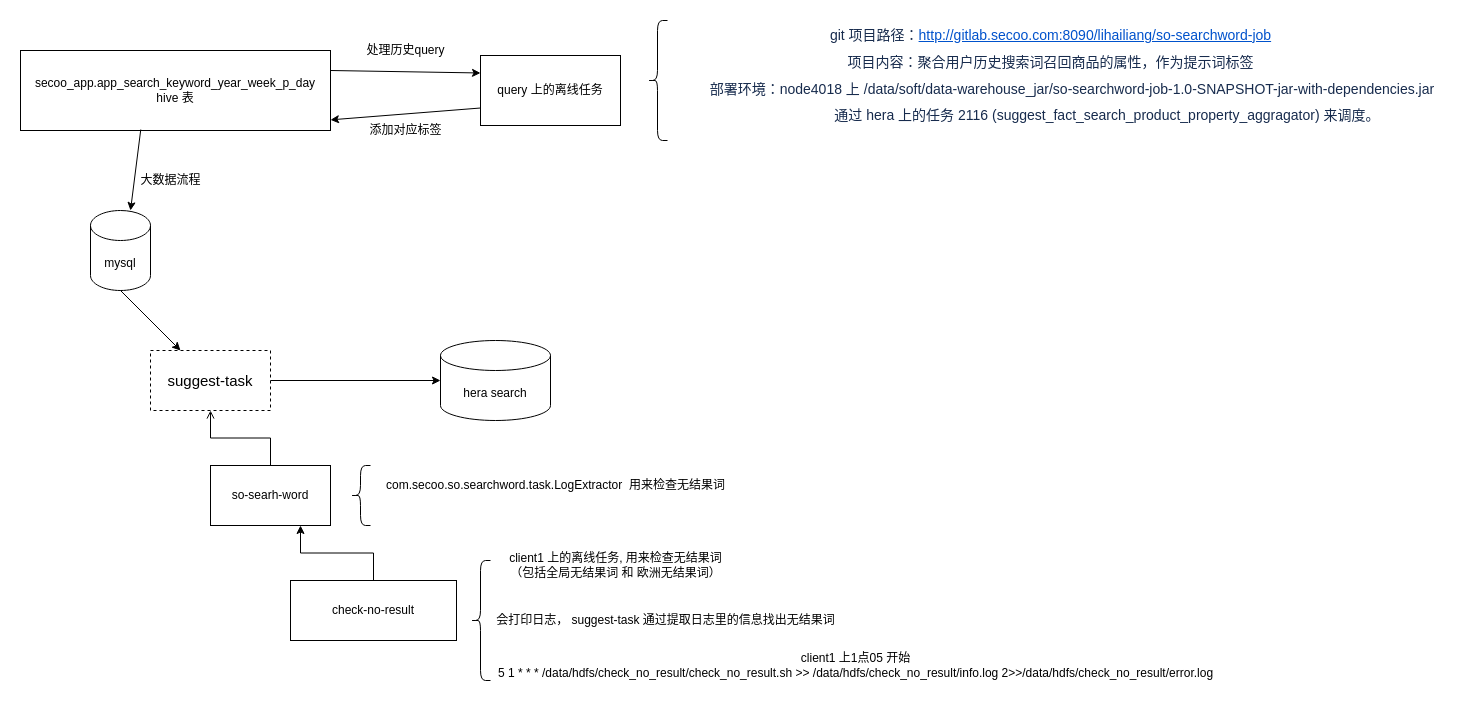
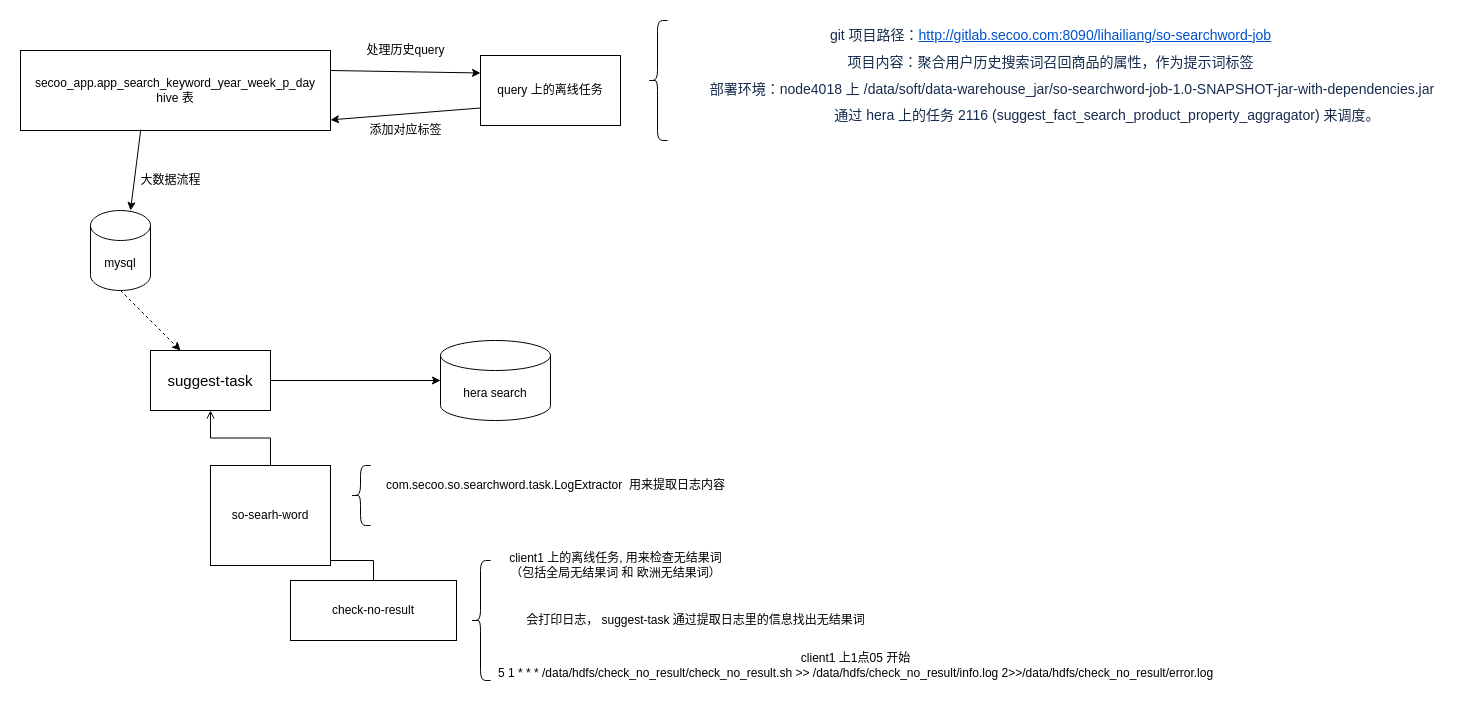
(148, 318) -> (148, 318)
(211, 381) -> (211, 381)
(556, 486) -> (556, 486)
(271, 496) -> (271, 516)
(666, 621) -> (696, 621)
